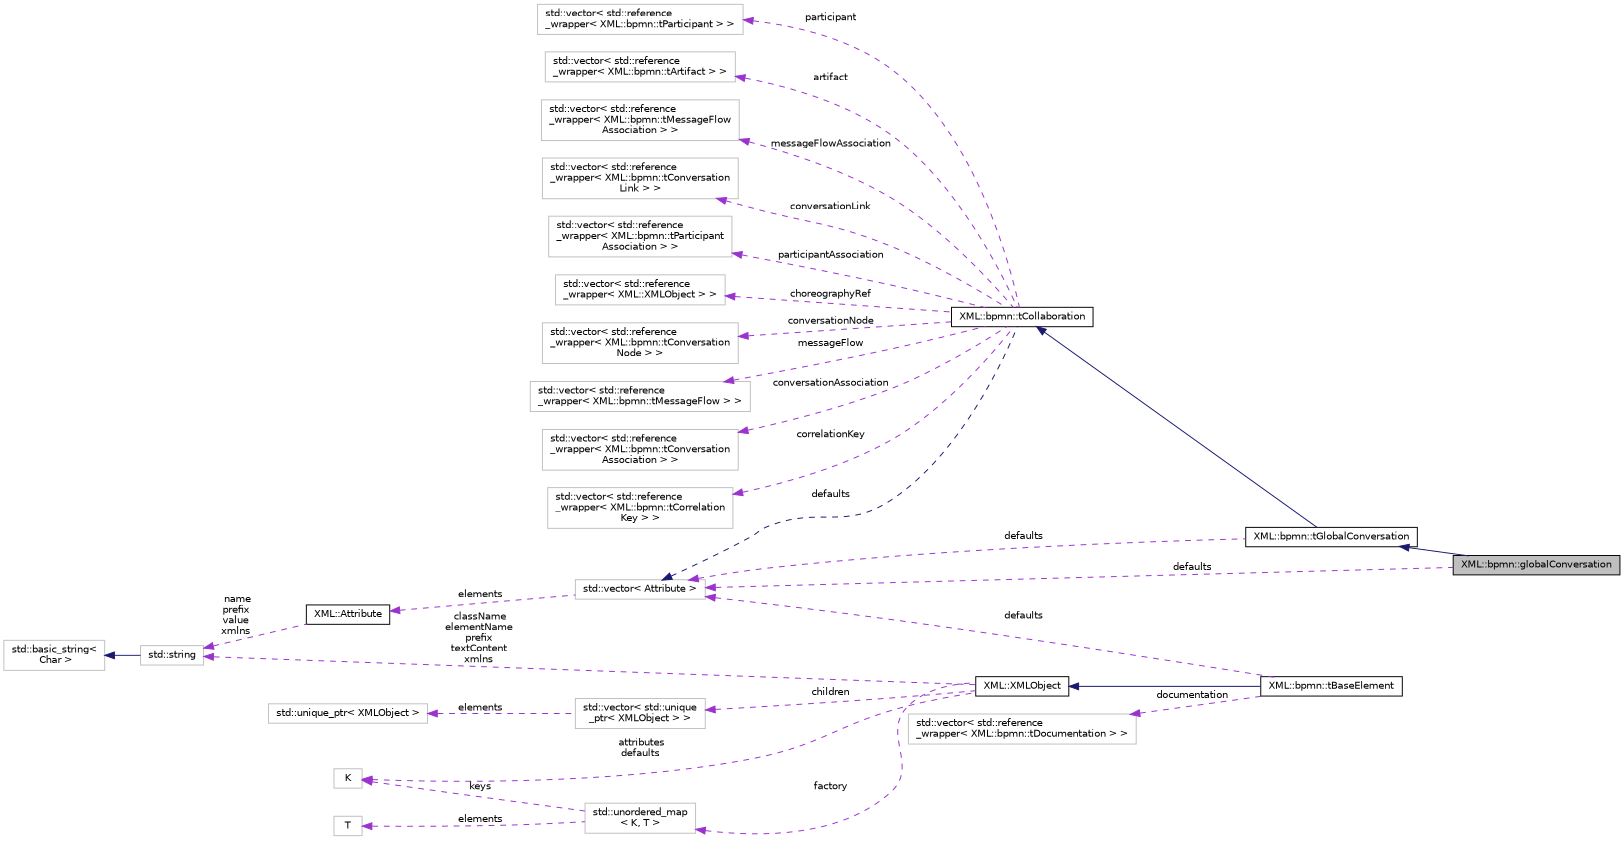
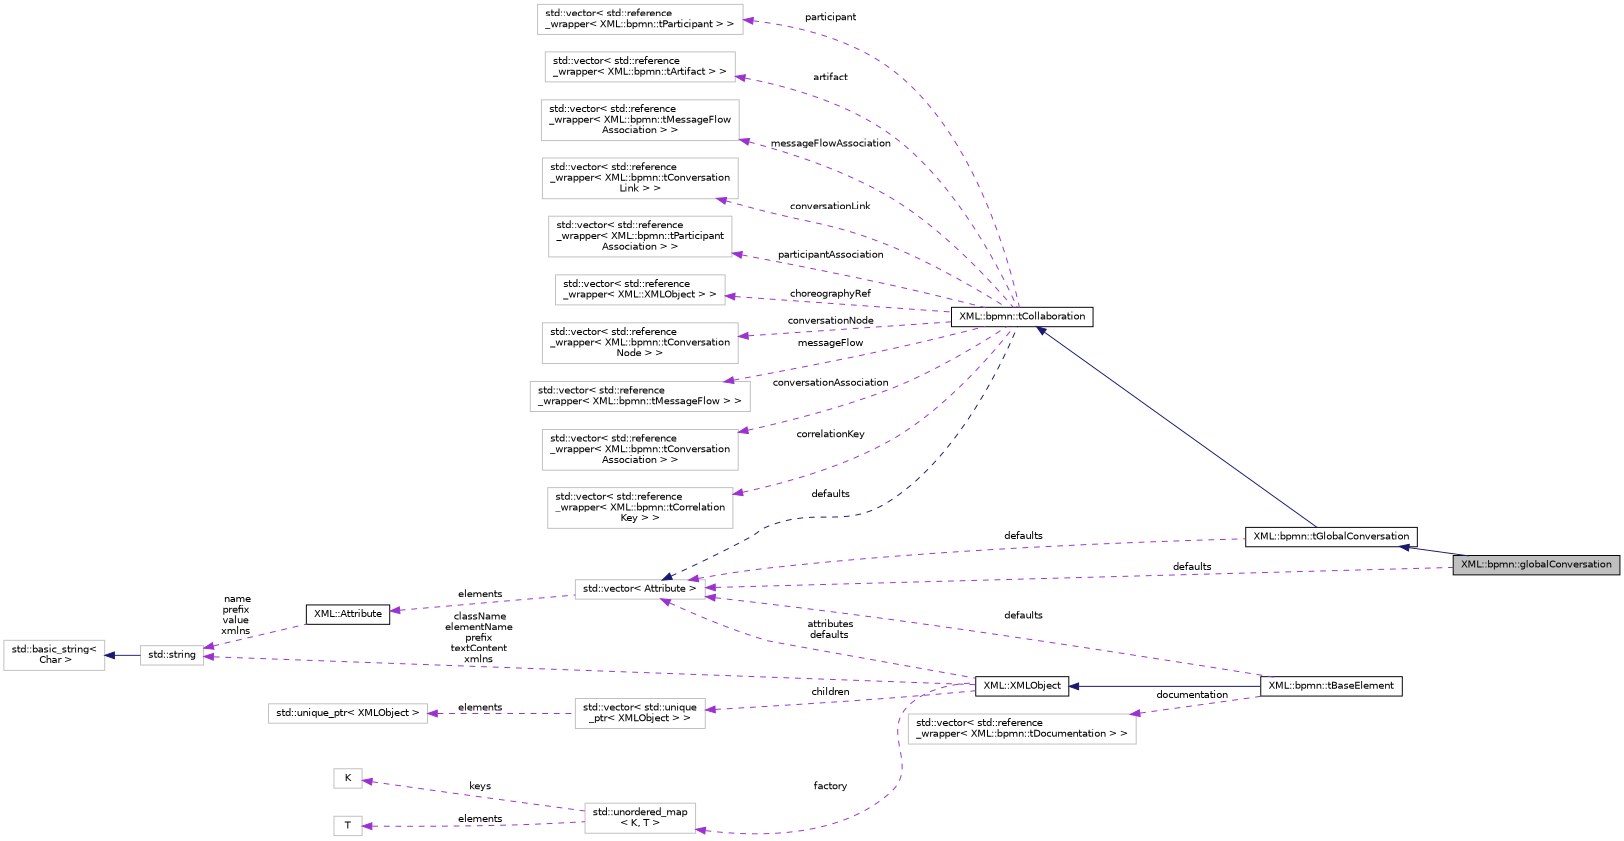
(679, 770) -> (820, 650)
